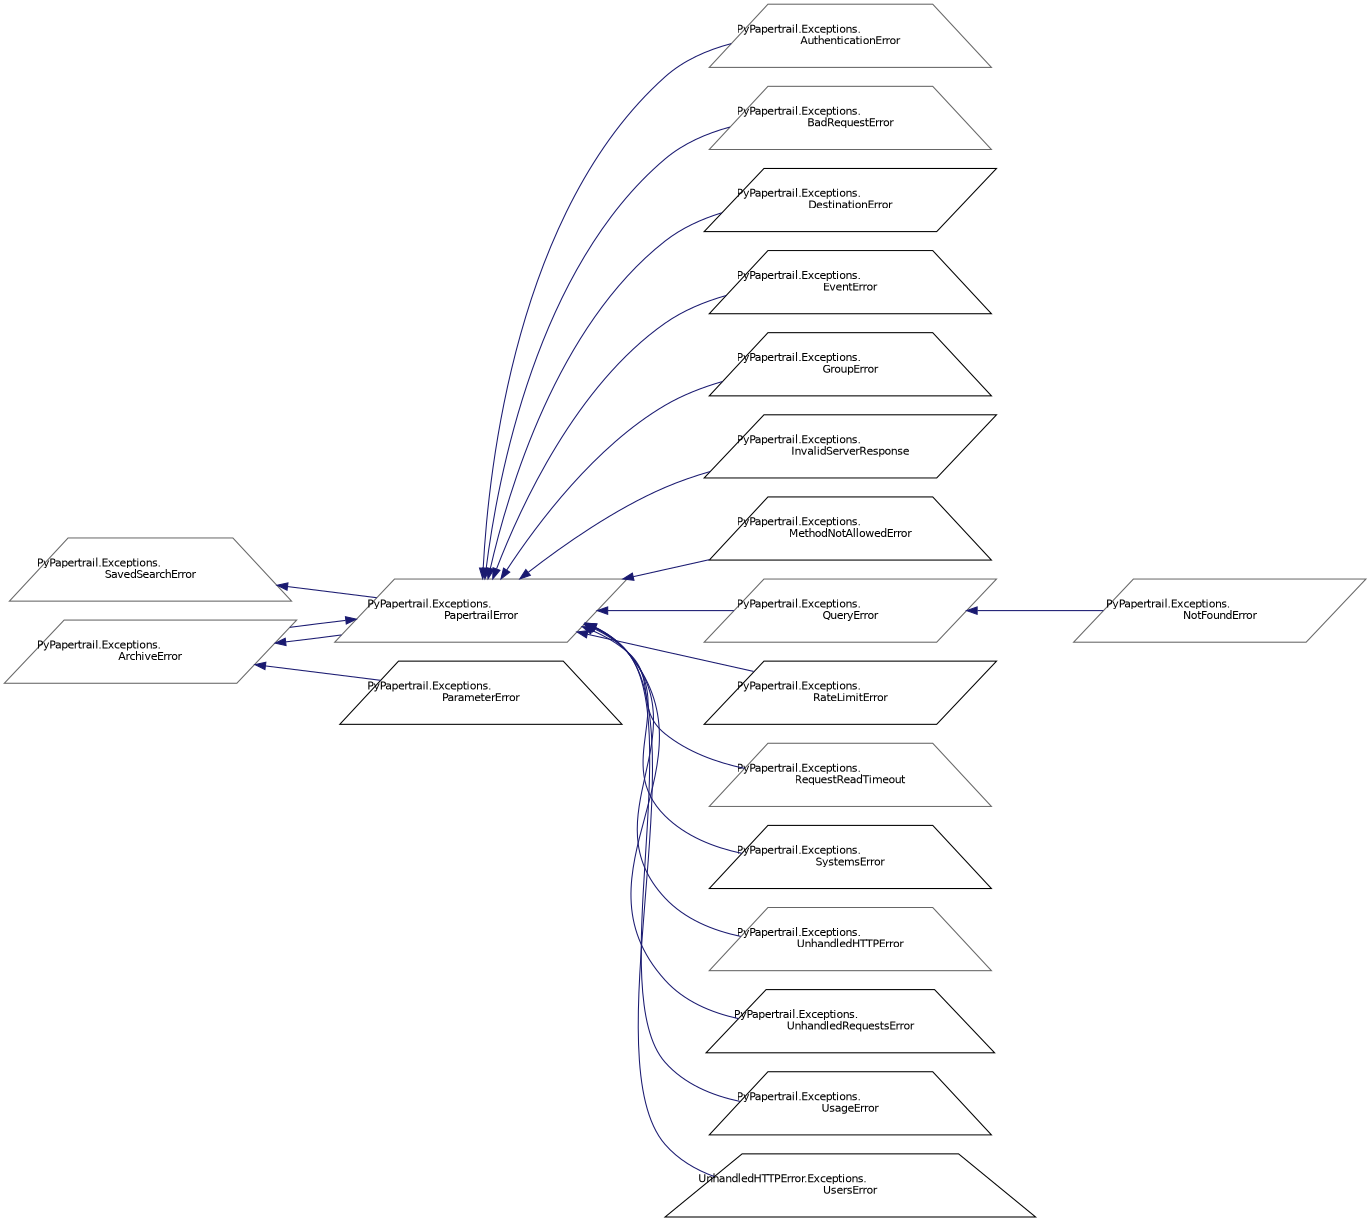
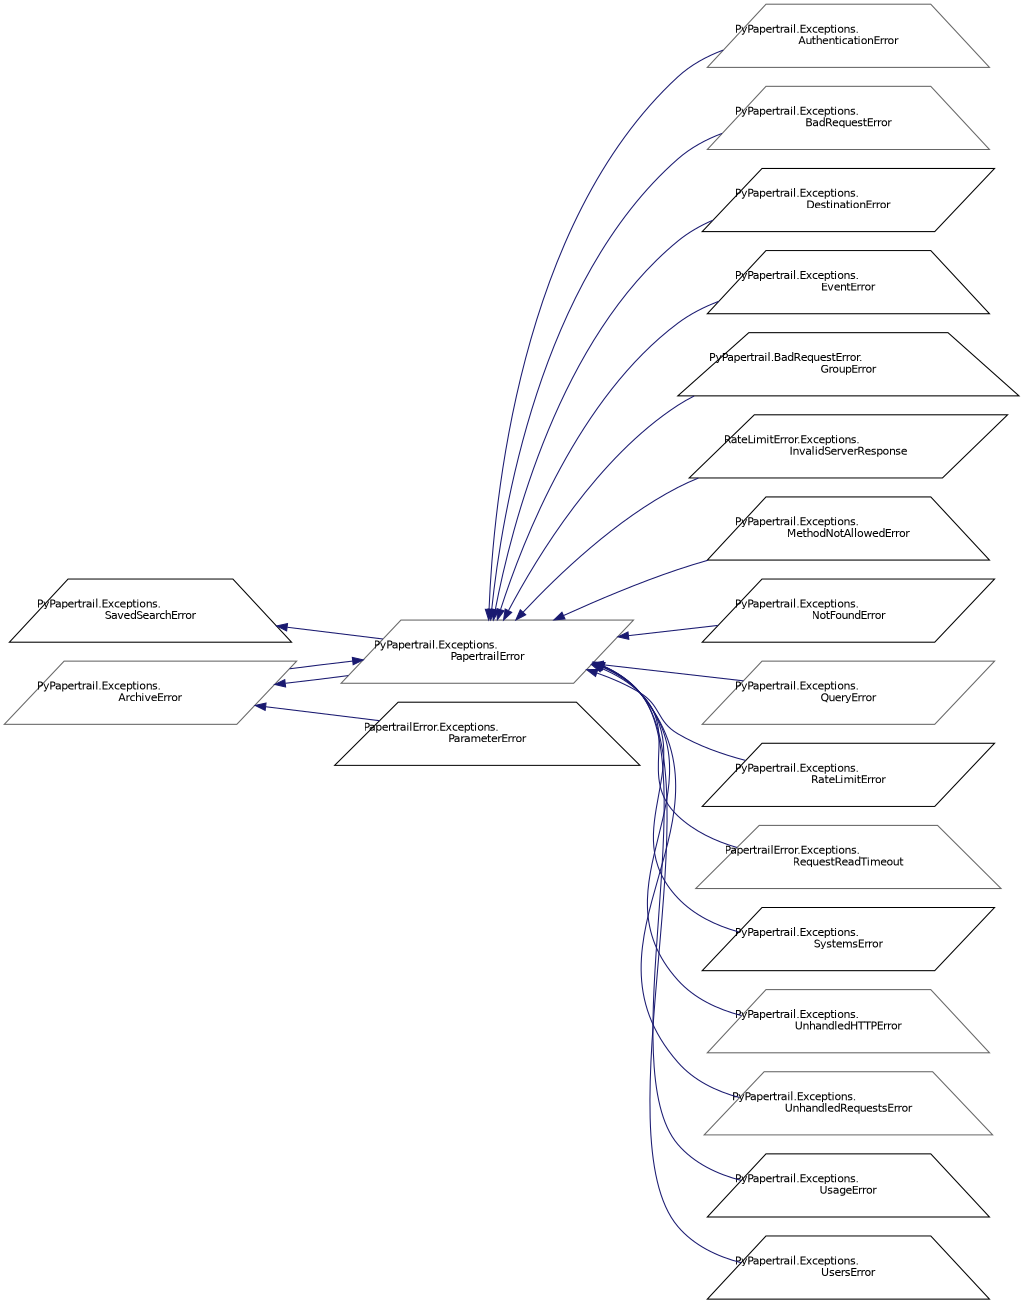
(850, 364) -> (848, 364)
(850, 446) -> (848, 446)
(150, 570) -> (150, 611)
(1040, 611) -> (673, 631)
(1220, 611) -> (848, 611)
(481, 693) -> (487, 734)
(850, 775) -> (848, 857)
(850, 857) -> (848, 939)
(850, 1021) -> (848, 1103)
(850, 1185) -> (848, 1268)
